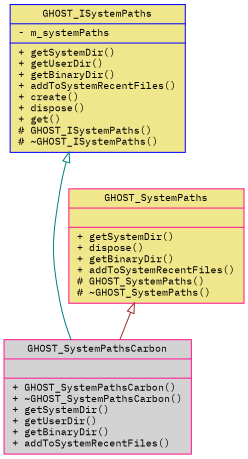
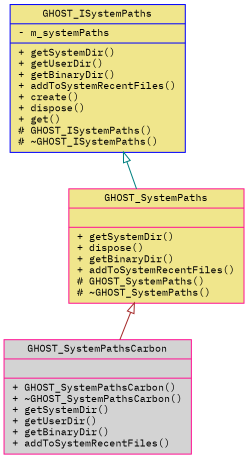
(54, 252) -> (132, 175)
